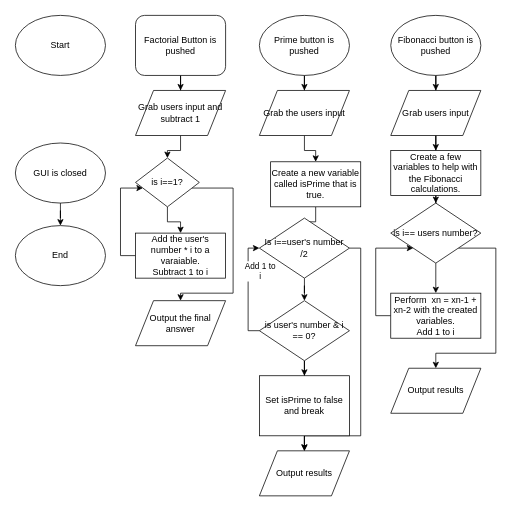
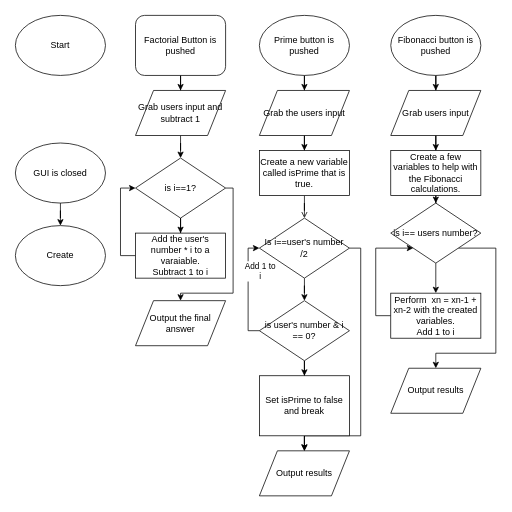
(167, 182) -> (180, 188)
(315, 184) -> (304, 173)
(60, 255) -> (60, 255)
